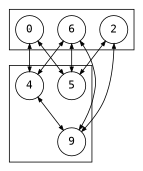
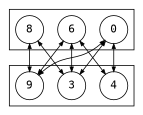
(114, 30) -> (30, 30)
(72, 86) -> (72, 86)
(51, 114) -> (76, 57)
